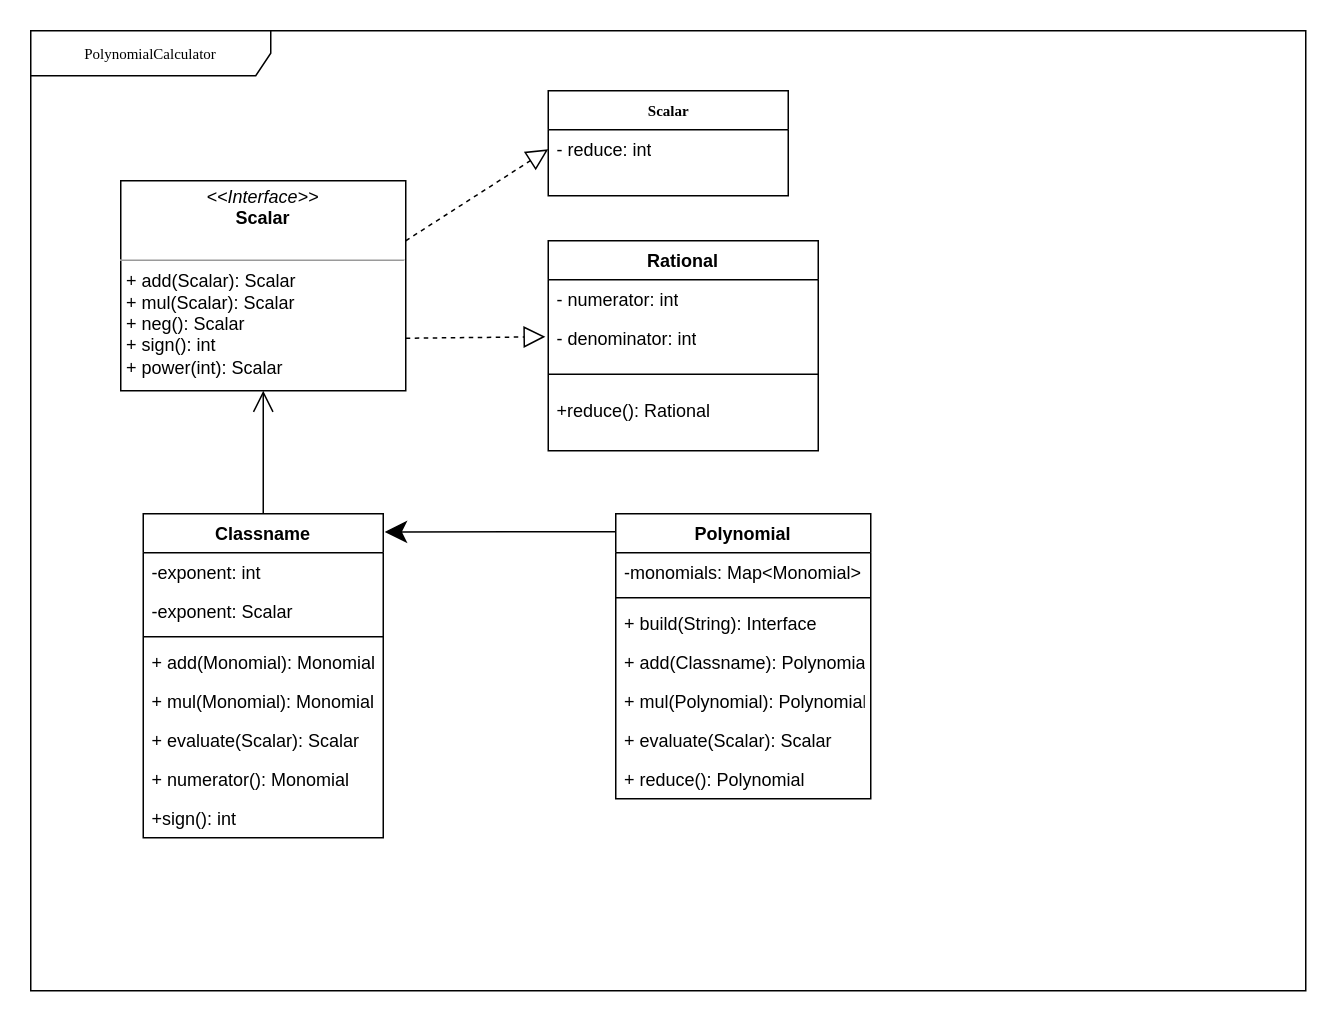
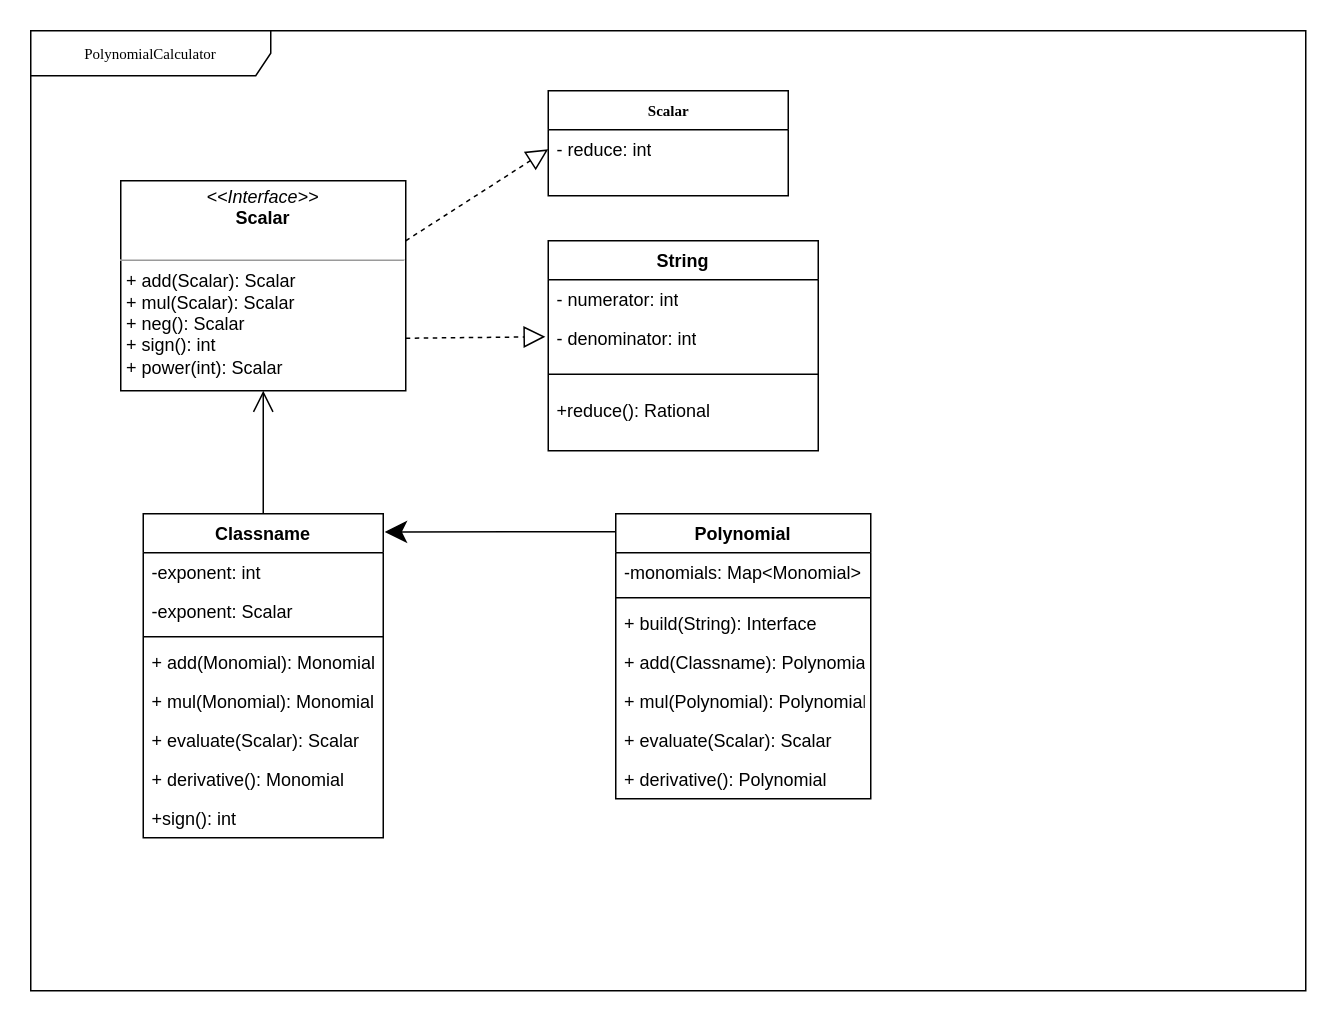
(683, 261) -> (683, 261)
(256, 780) -> (256, 780)
(721, 780) -> (736, 780)
